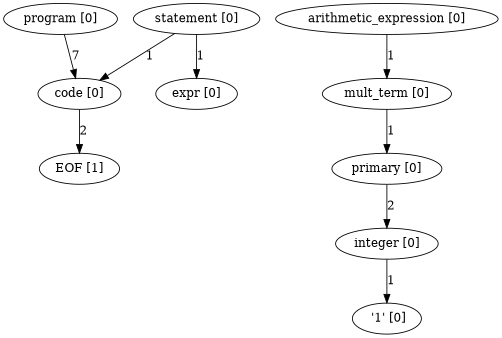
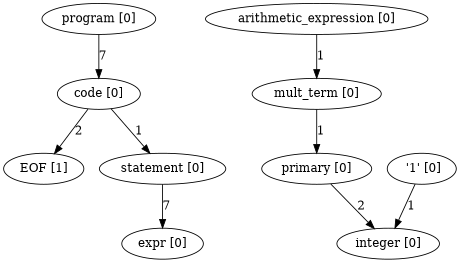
(141, 55) -> (128, 128)
(201, 56) -> (167, 206)
(387, 277) -> (407, 202)
